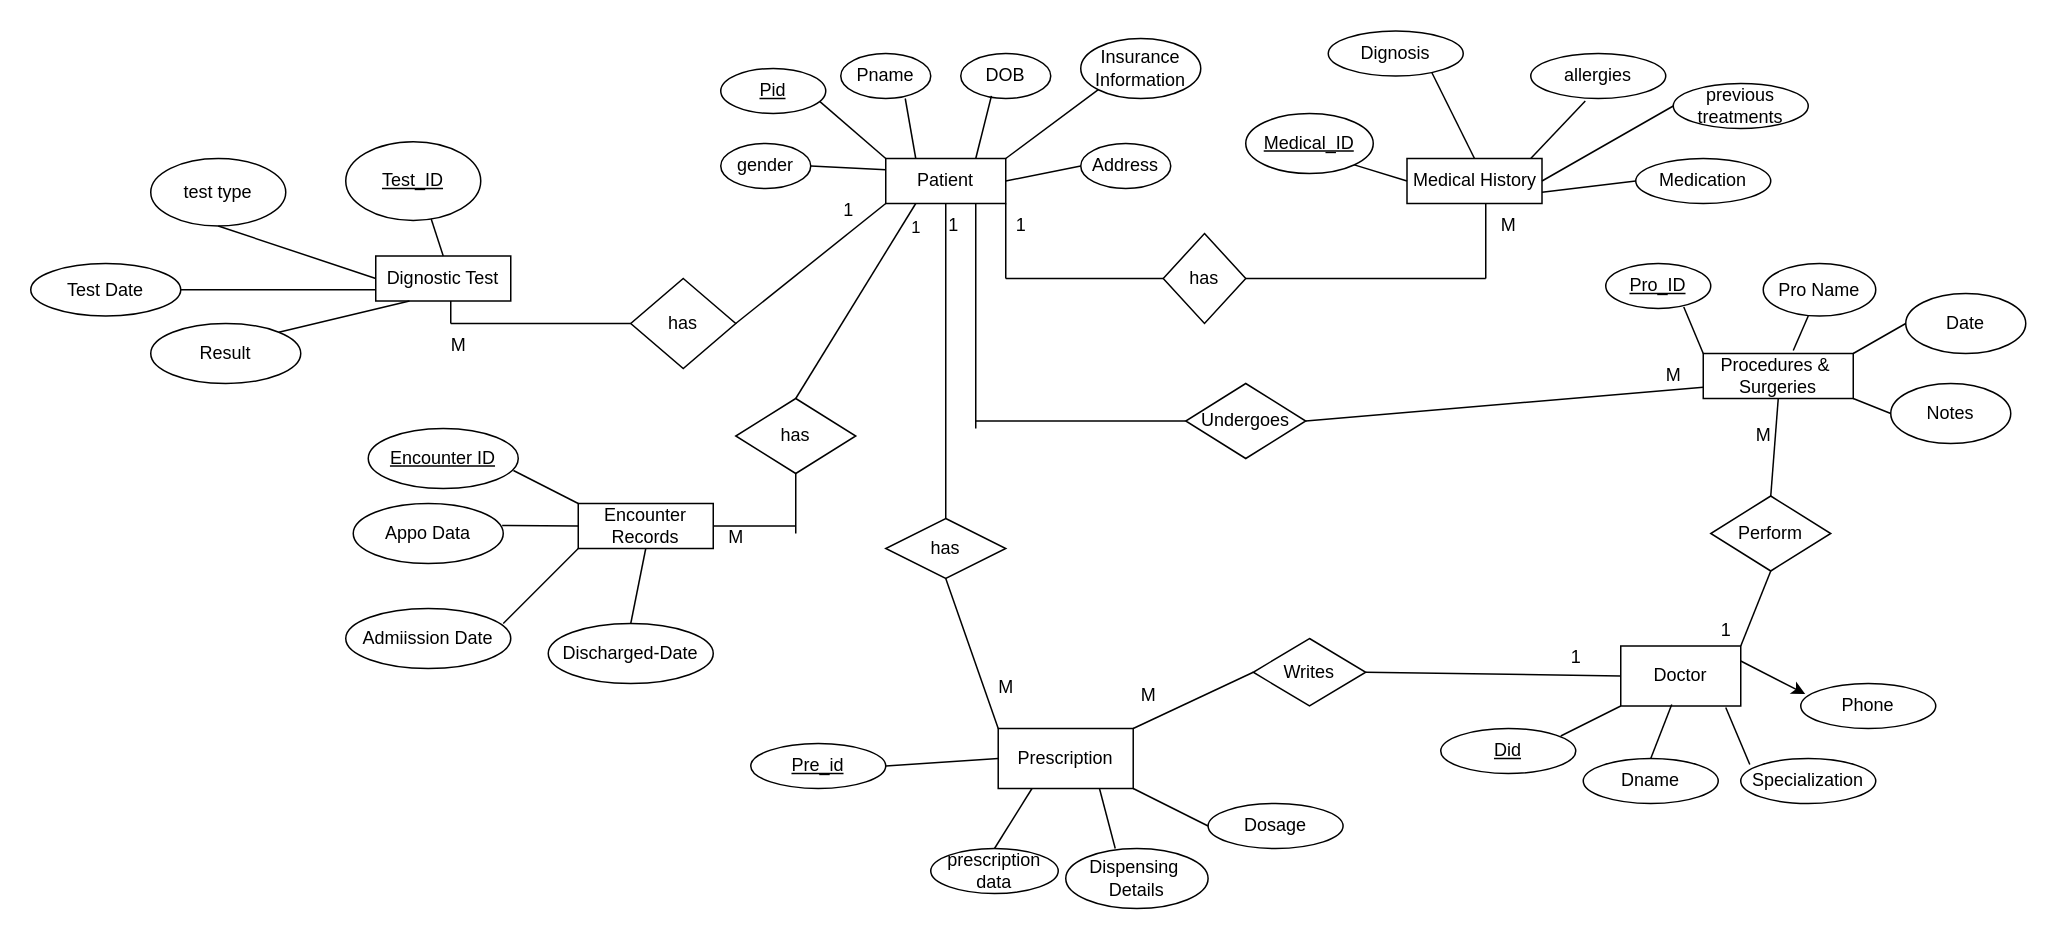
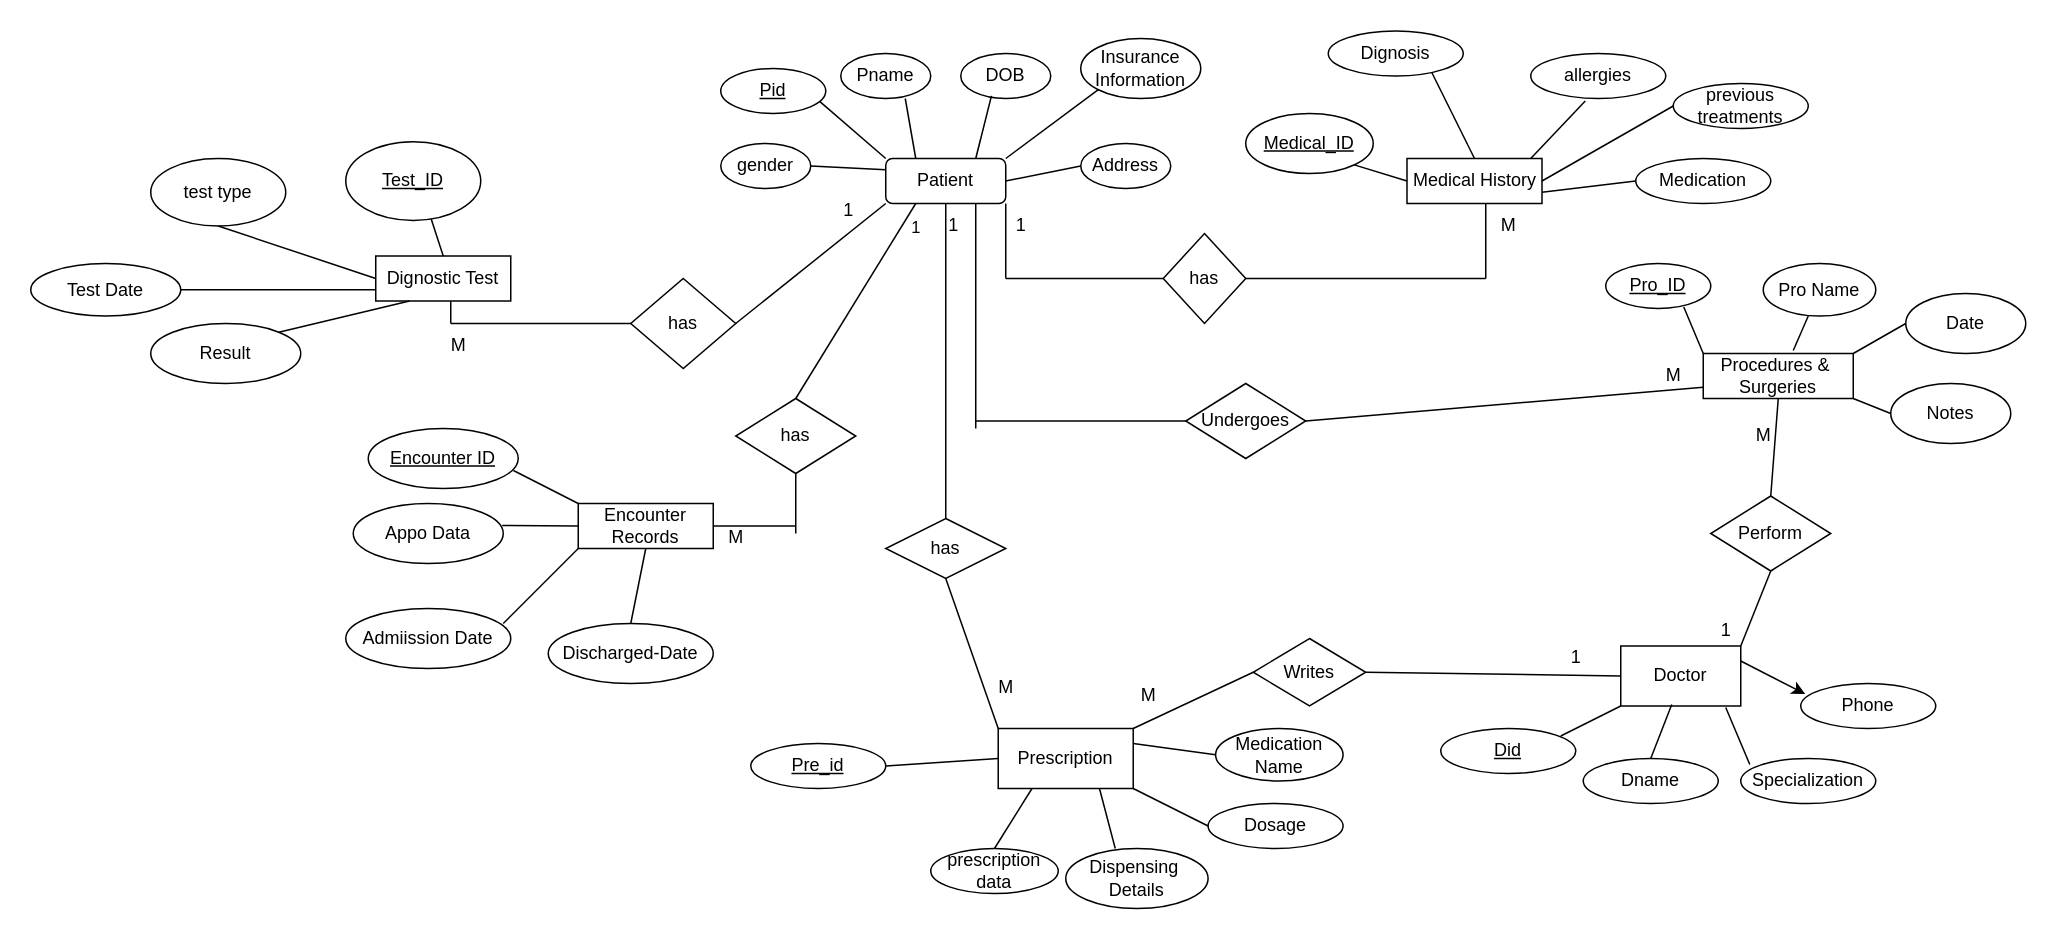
(946, 181) -> (946, 181)
none -> (1174, 749)
none -> (1279, 755)
